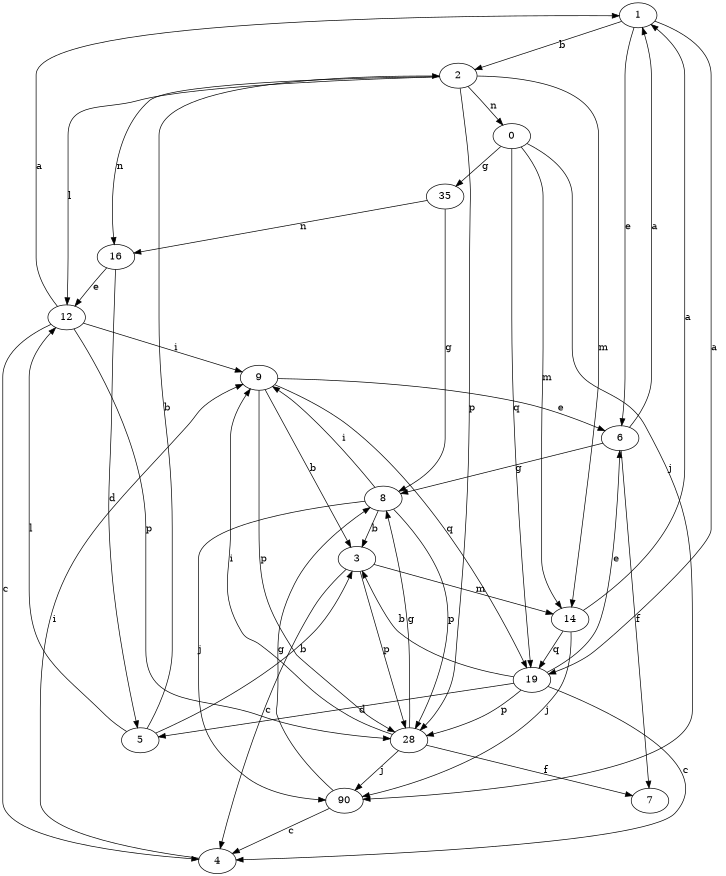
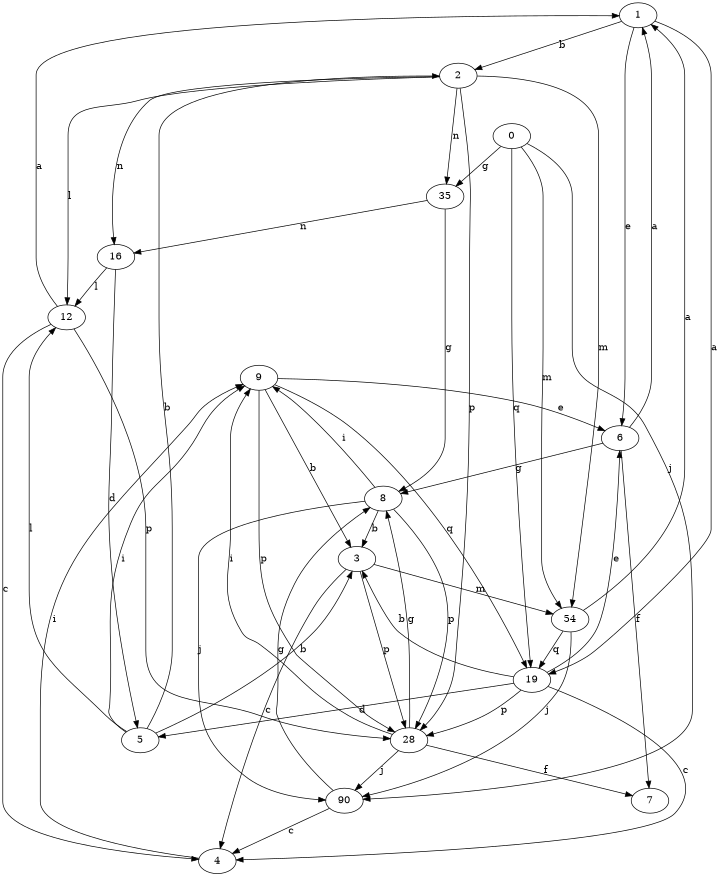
(483, 103) -> (452, 133)
(96, 287) -> (96, 287)
(152, 344) -> (123, 544)
(570, 619) -> (570, 619)
